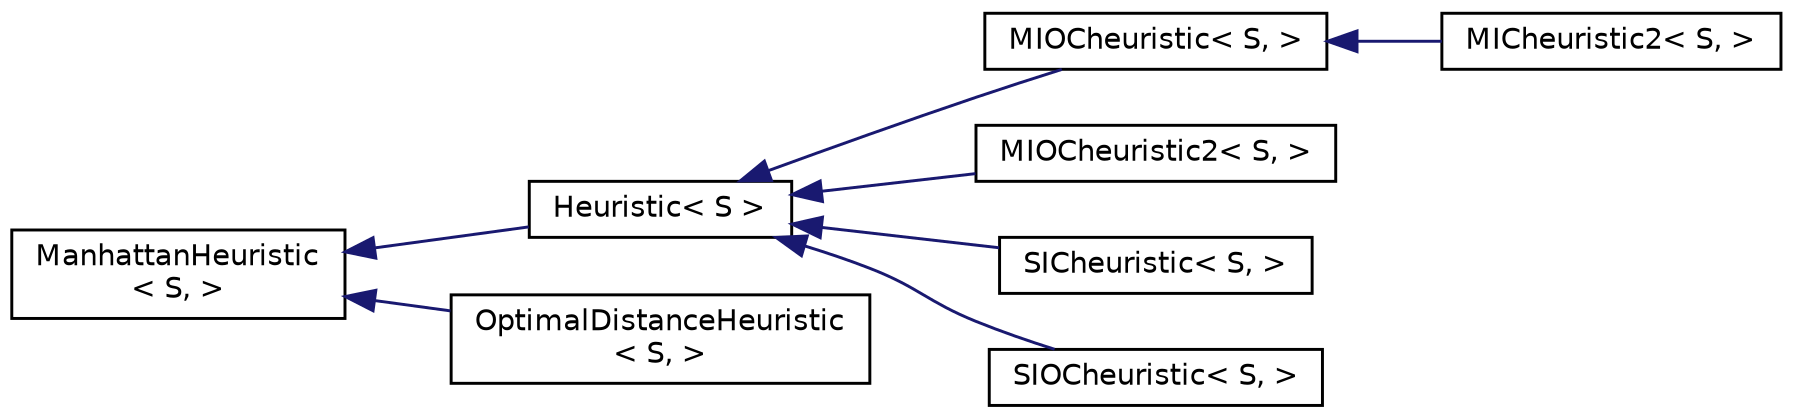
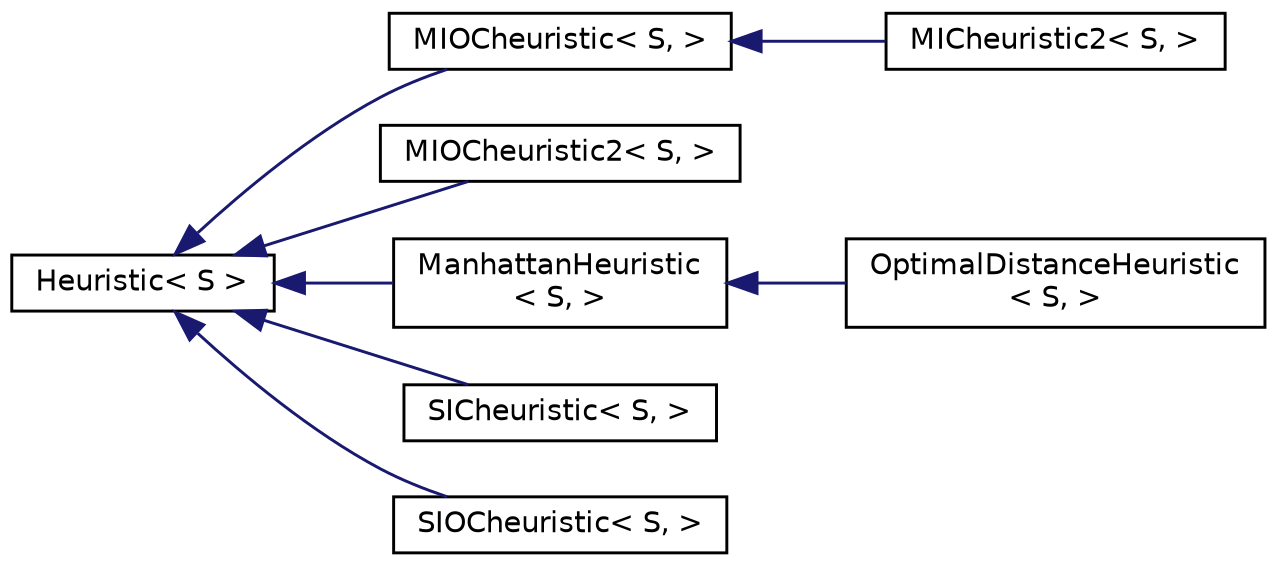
(452, 237) -> (349, 283)
